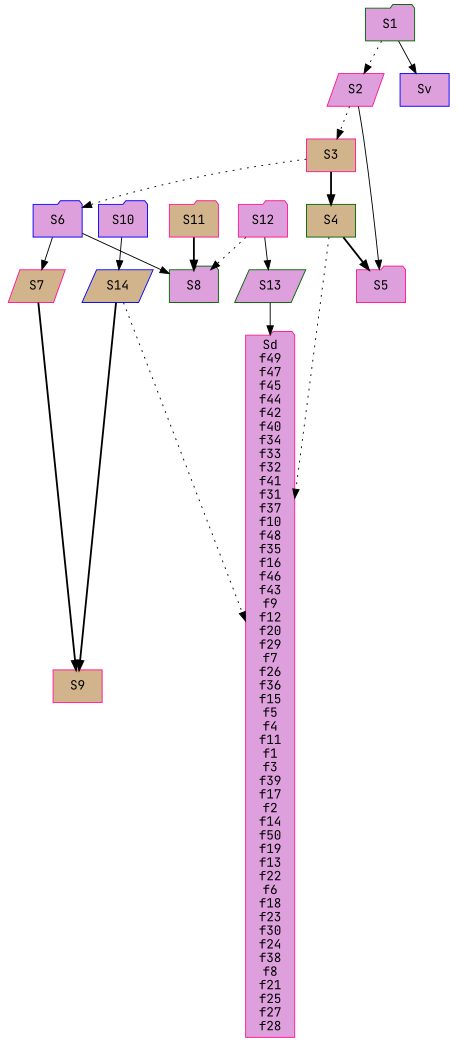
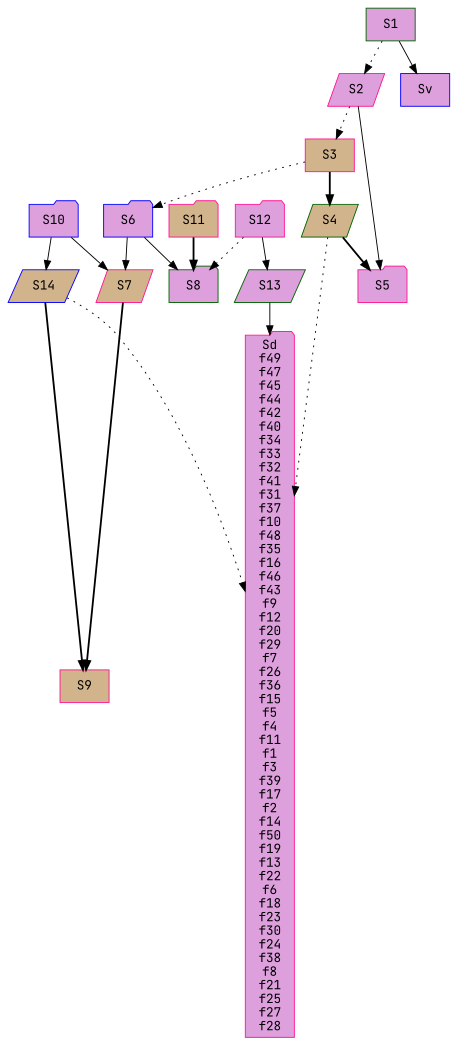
(390, 25) -> (391, 25)
(331, 221) -> (330, 221)
none -> (86, 250)
